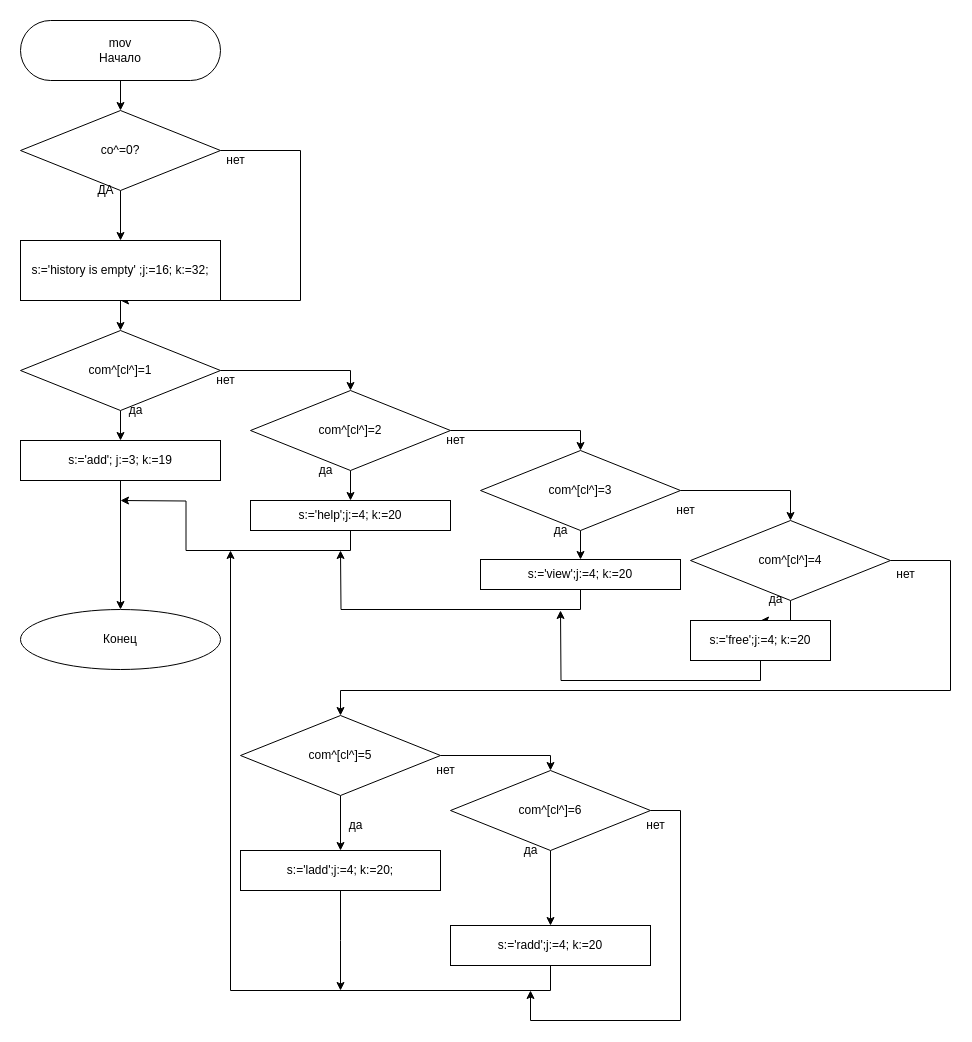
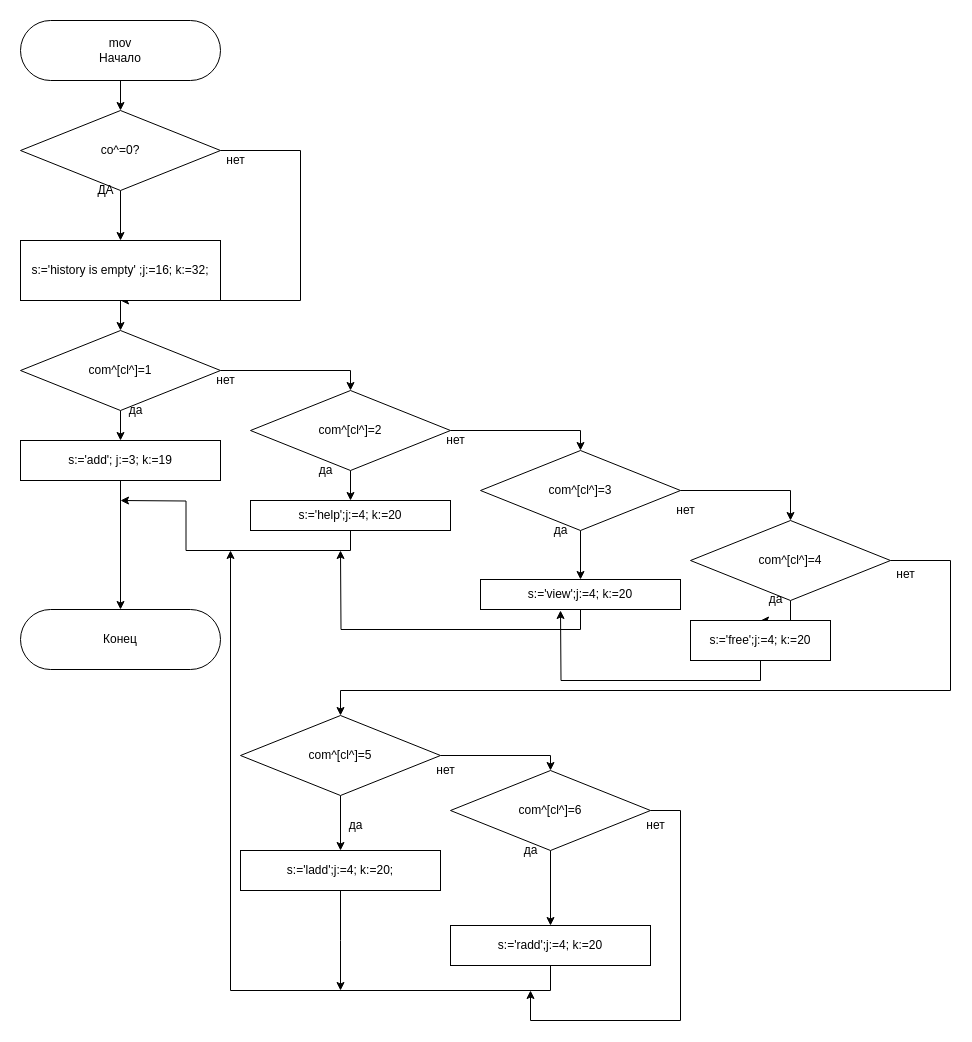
(581, 575) -> (581, 595)
(121, 640) -> (121, 640)
